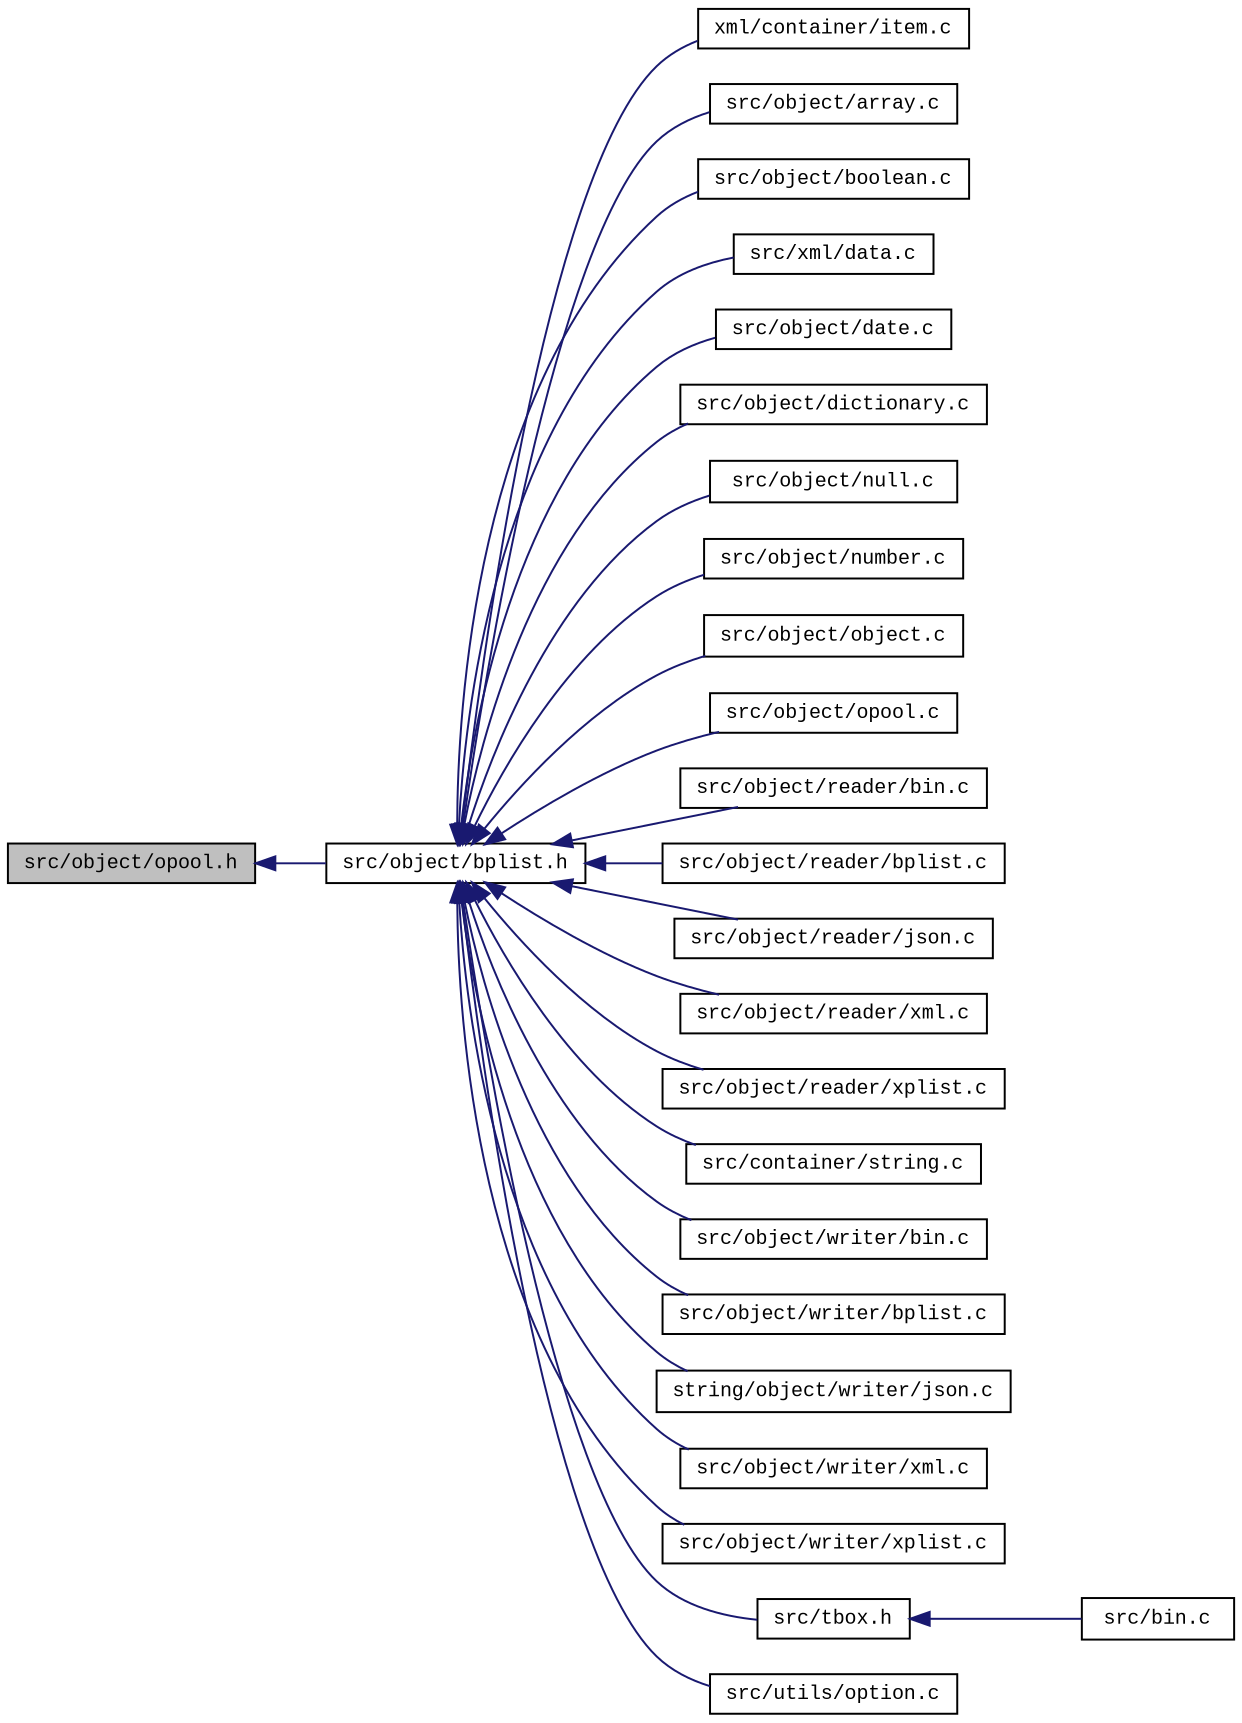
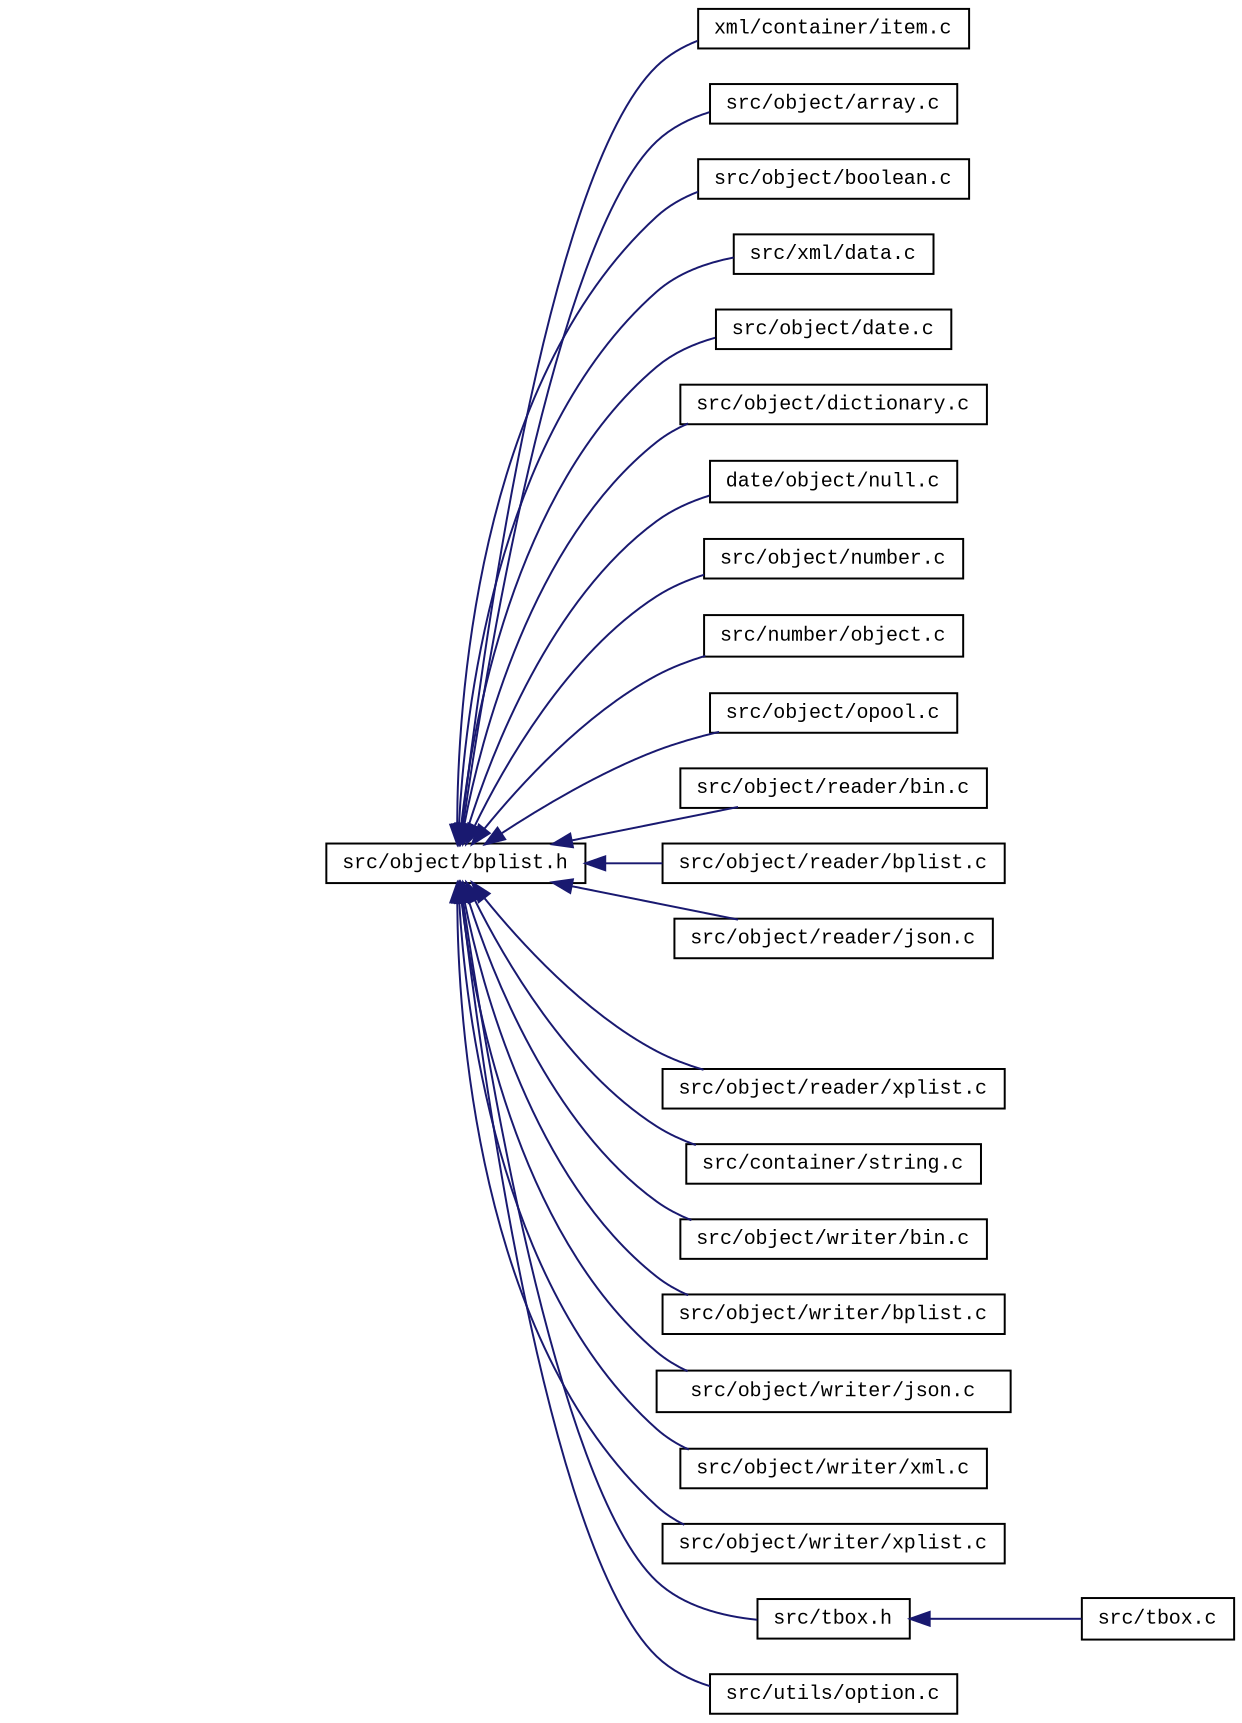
(834, 482) -> (834, 482)
(834, 636) -> (834, 636)
(132, 863) -> none
(834, 1014) -> none
(834, 1391) -> (834, 1391)
(1158, 1619) -> (1158, 1619)
